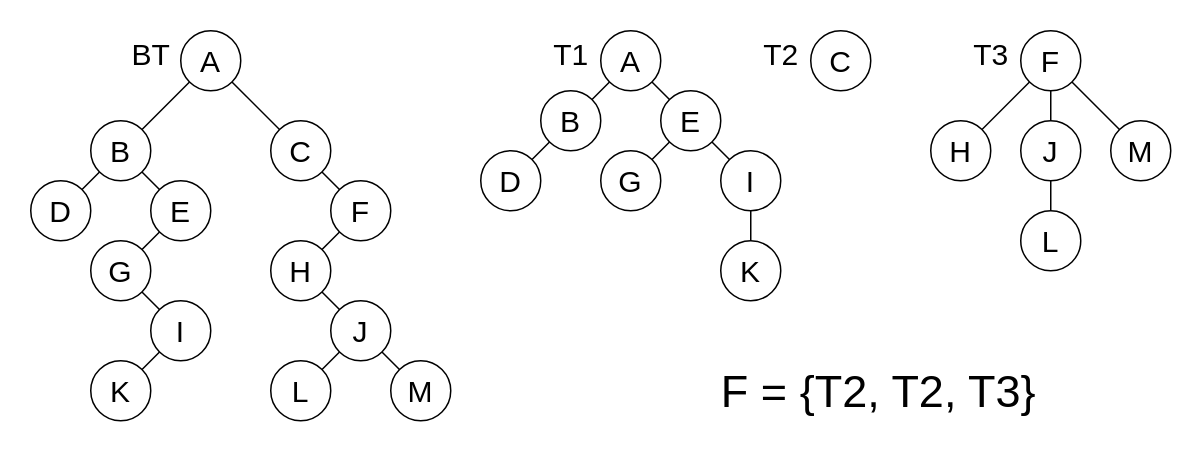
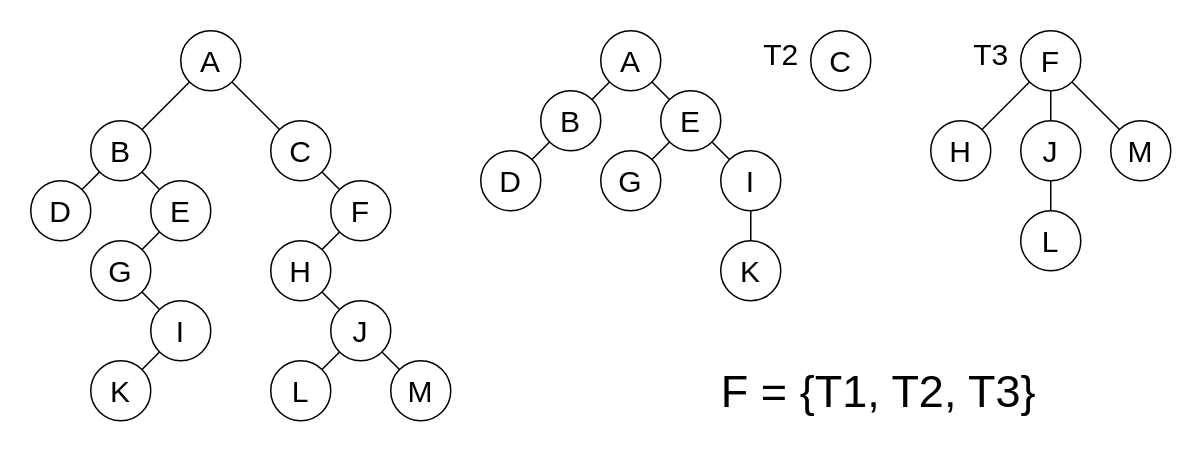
(151, 53) -> none
(571, 53) -> none
(879, 391) -> (879, 391)
